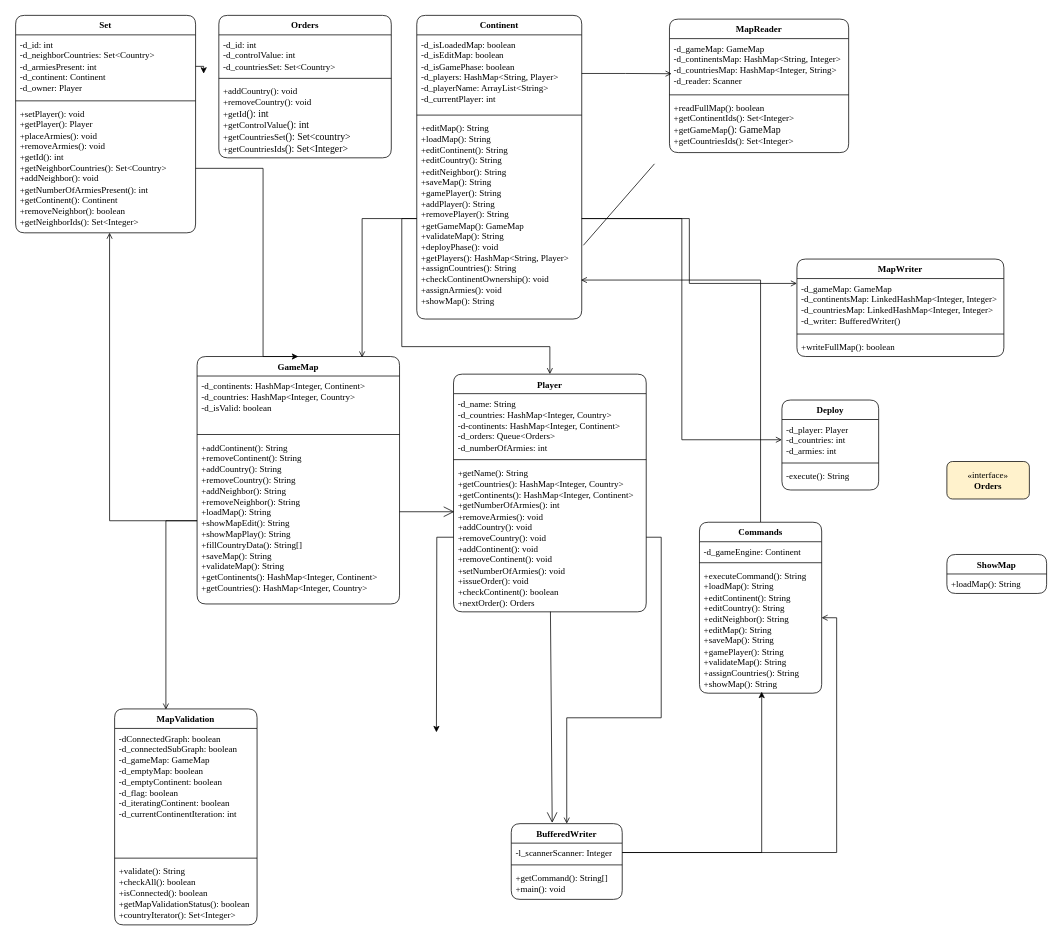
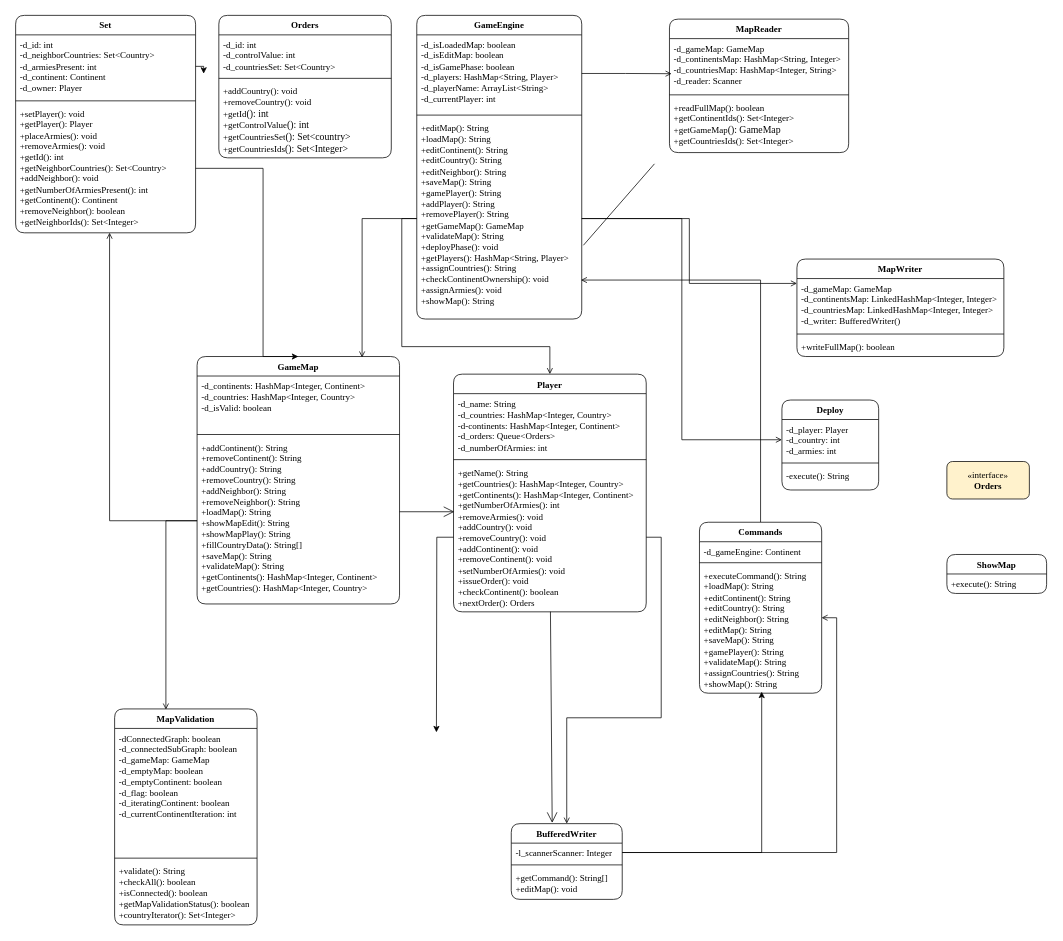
(499, 26) -> (499, 26)
(825, 441) -> (825, 441)
(992, 585) -> (993, 585)
(567, 890) -> (567, 890)
